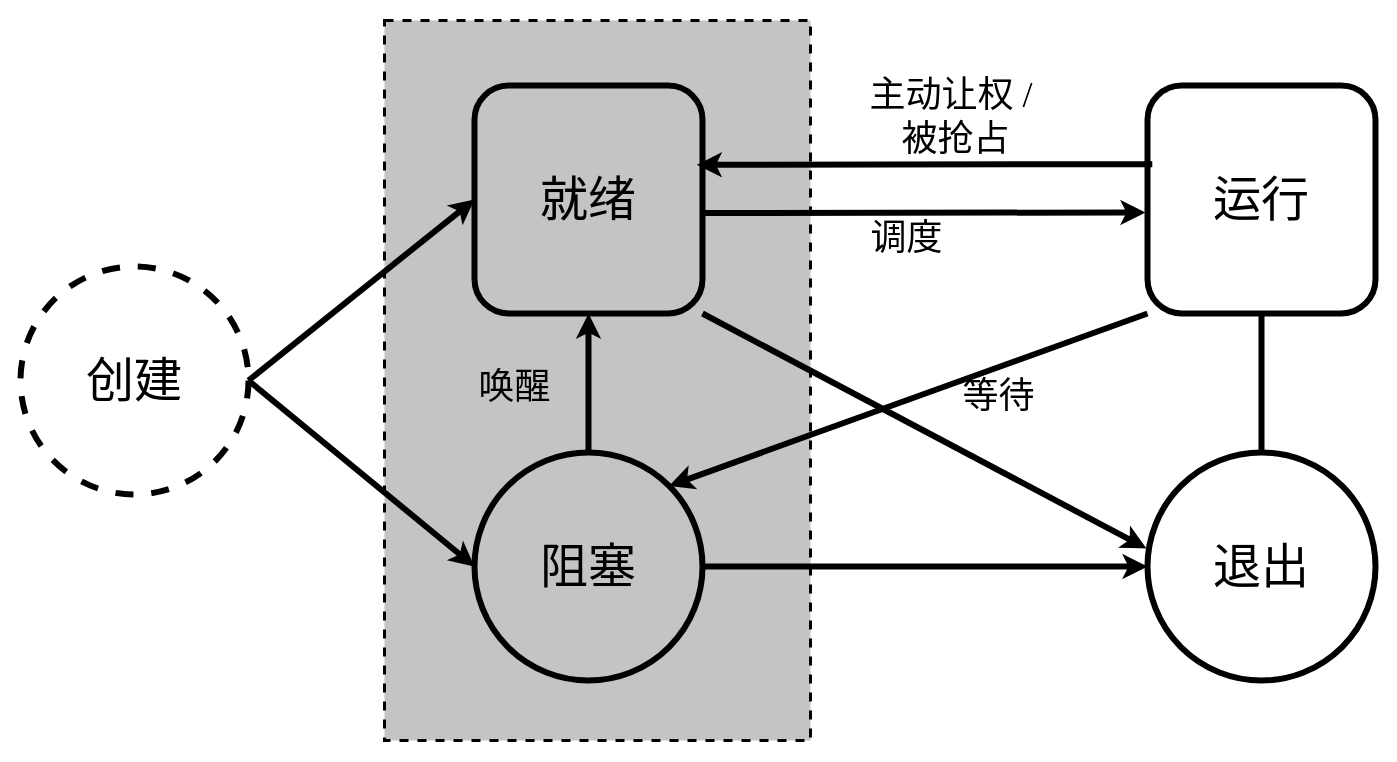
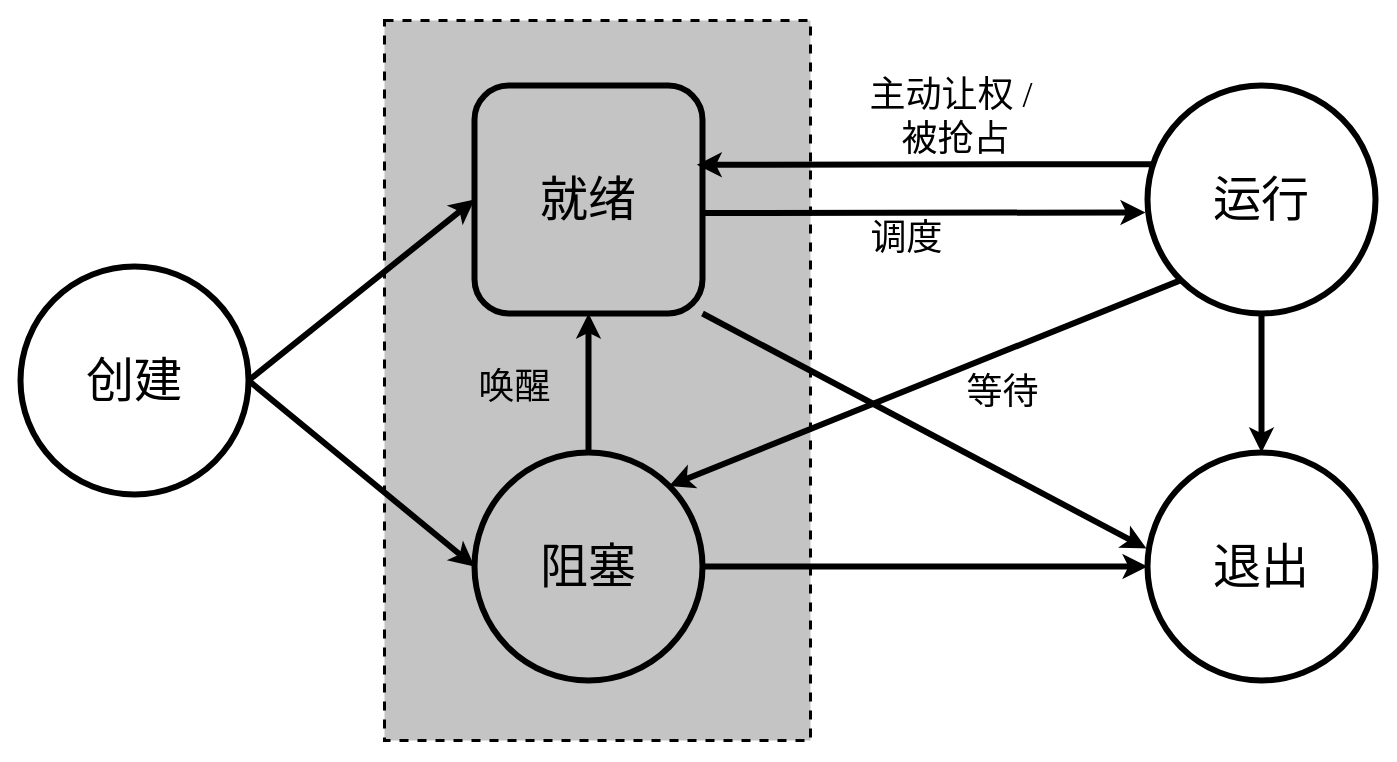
(1262, 200) -> (1262, 200)
(135, 381) -> (135, 381)
(1262, 440) -> (1262, 433)
